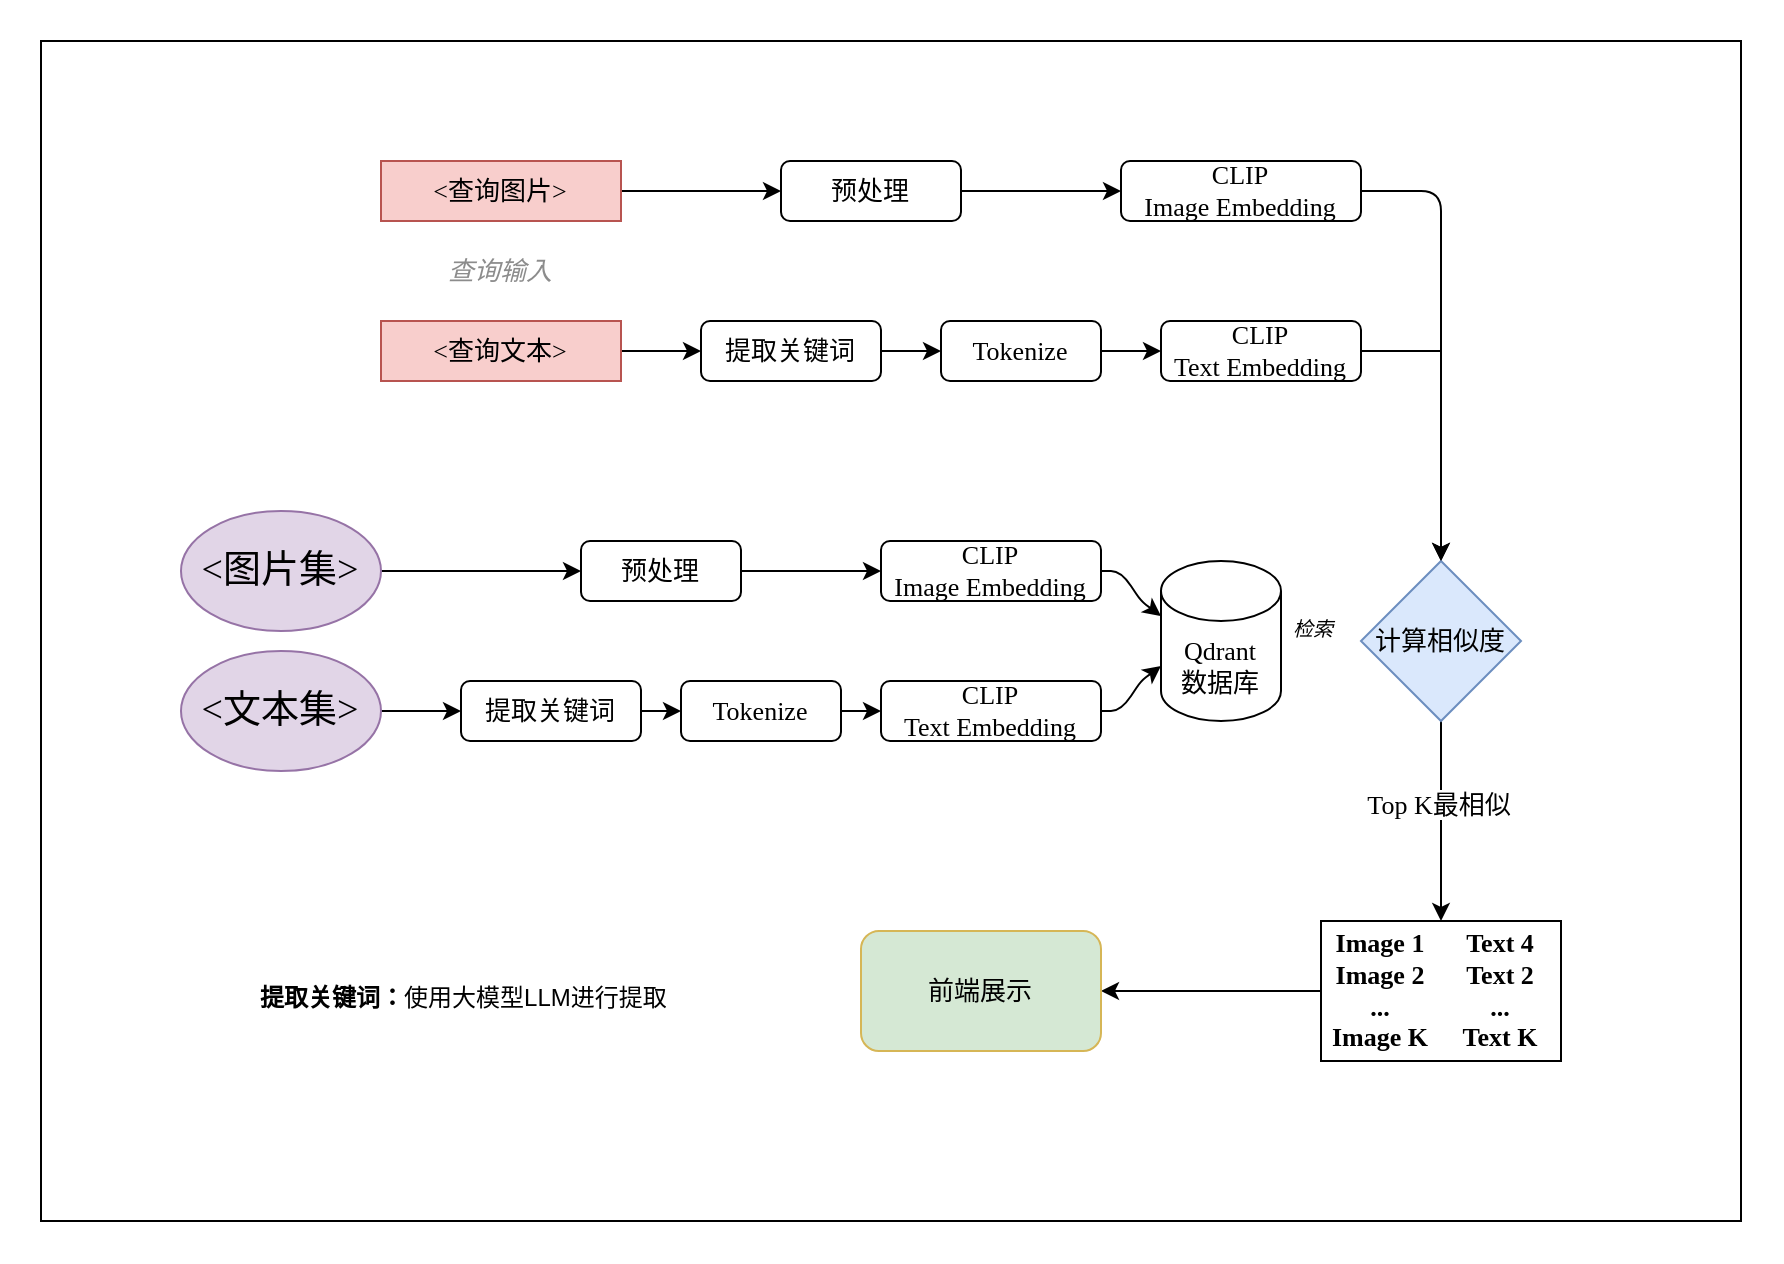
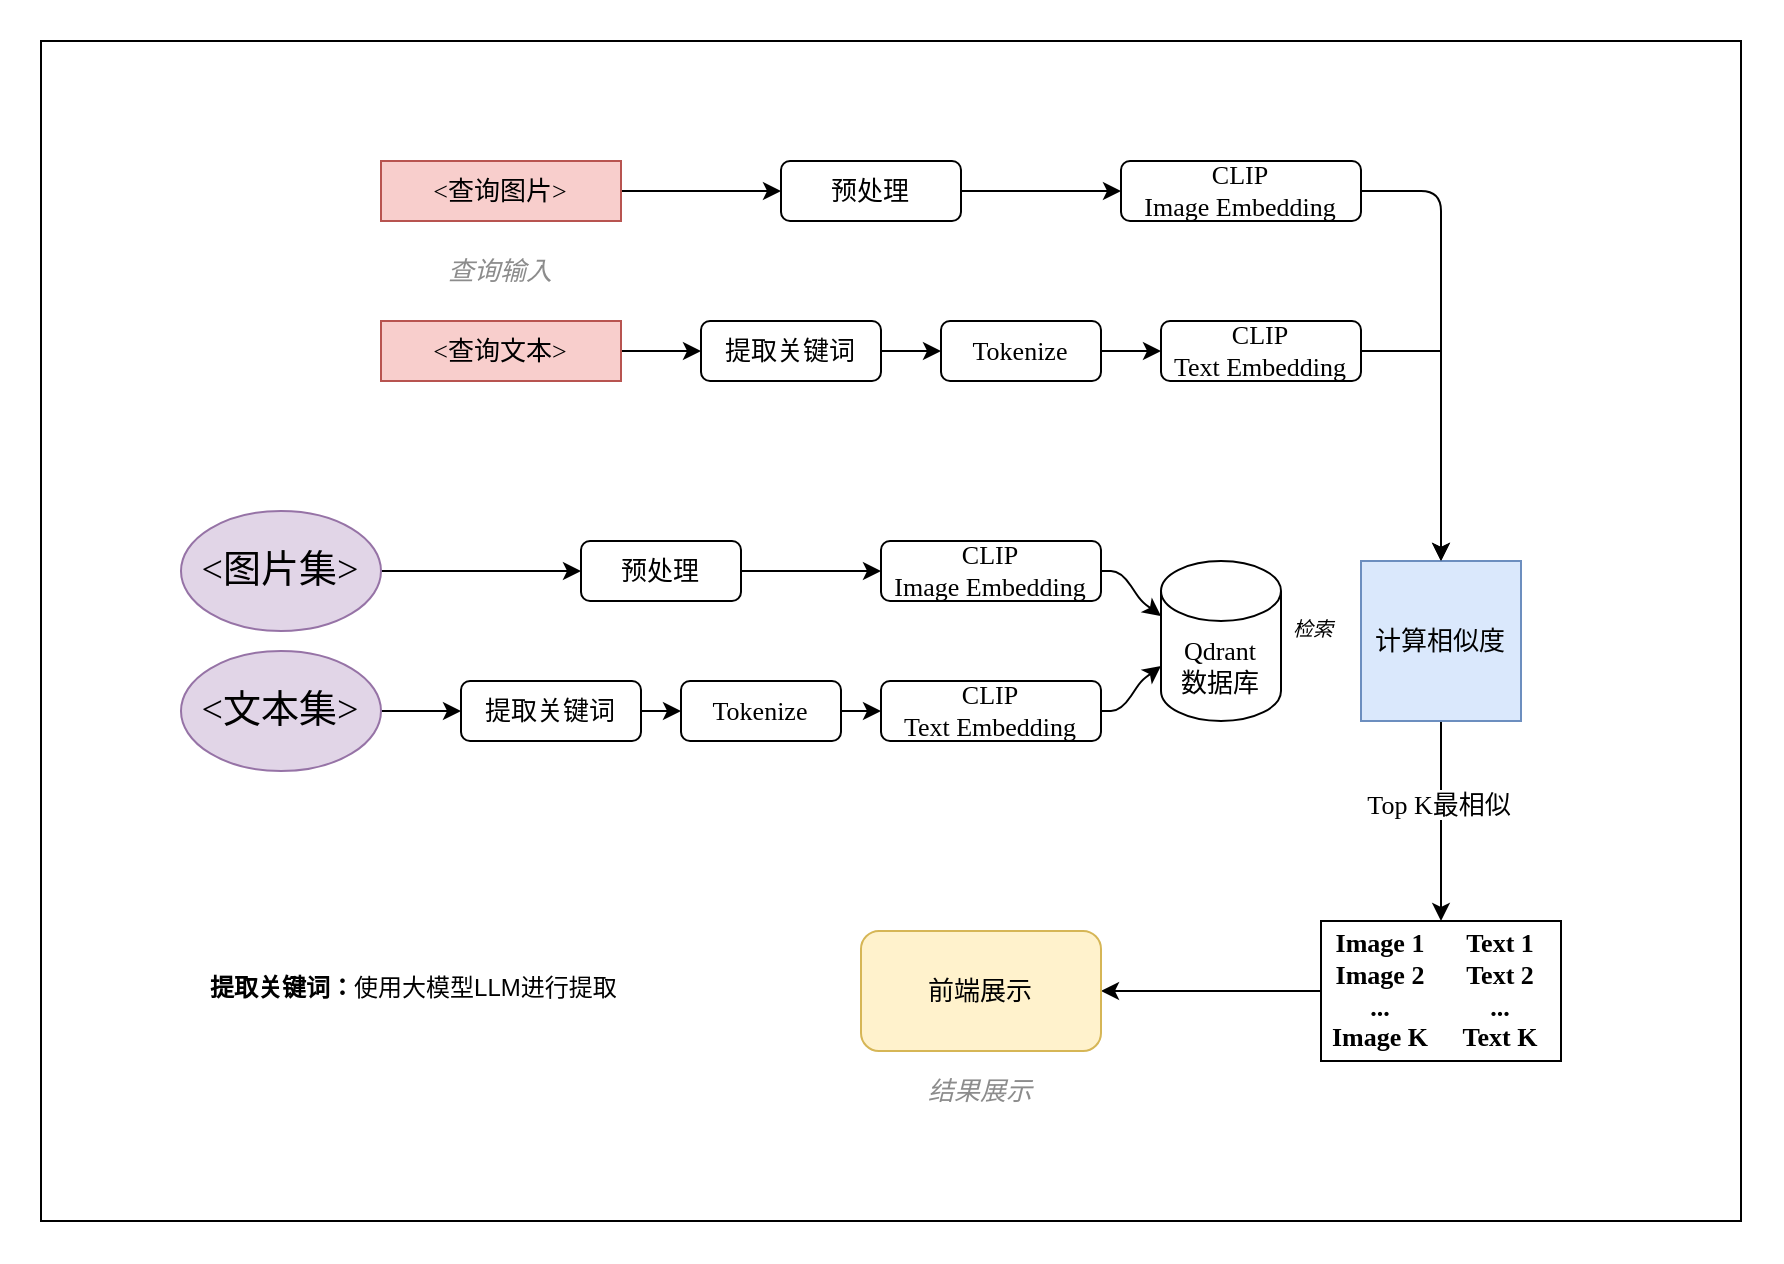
(1441, 641) -> (1441, 641)
(981, 991) -> (981, 991)
(1501, 991) -> (1501, 991)
(511, 1001) -> (461, 991)
none -> (981, 1091)
